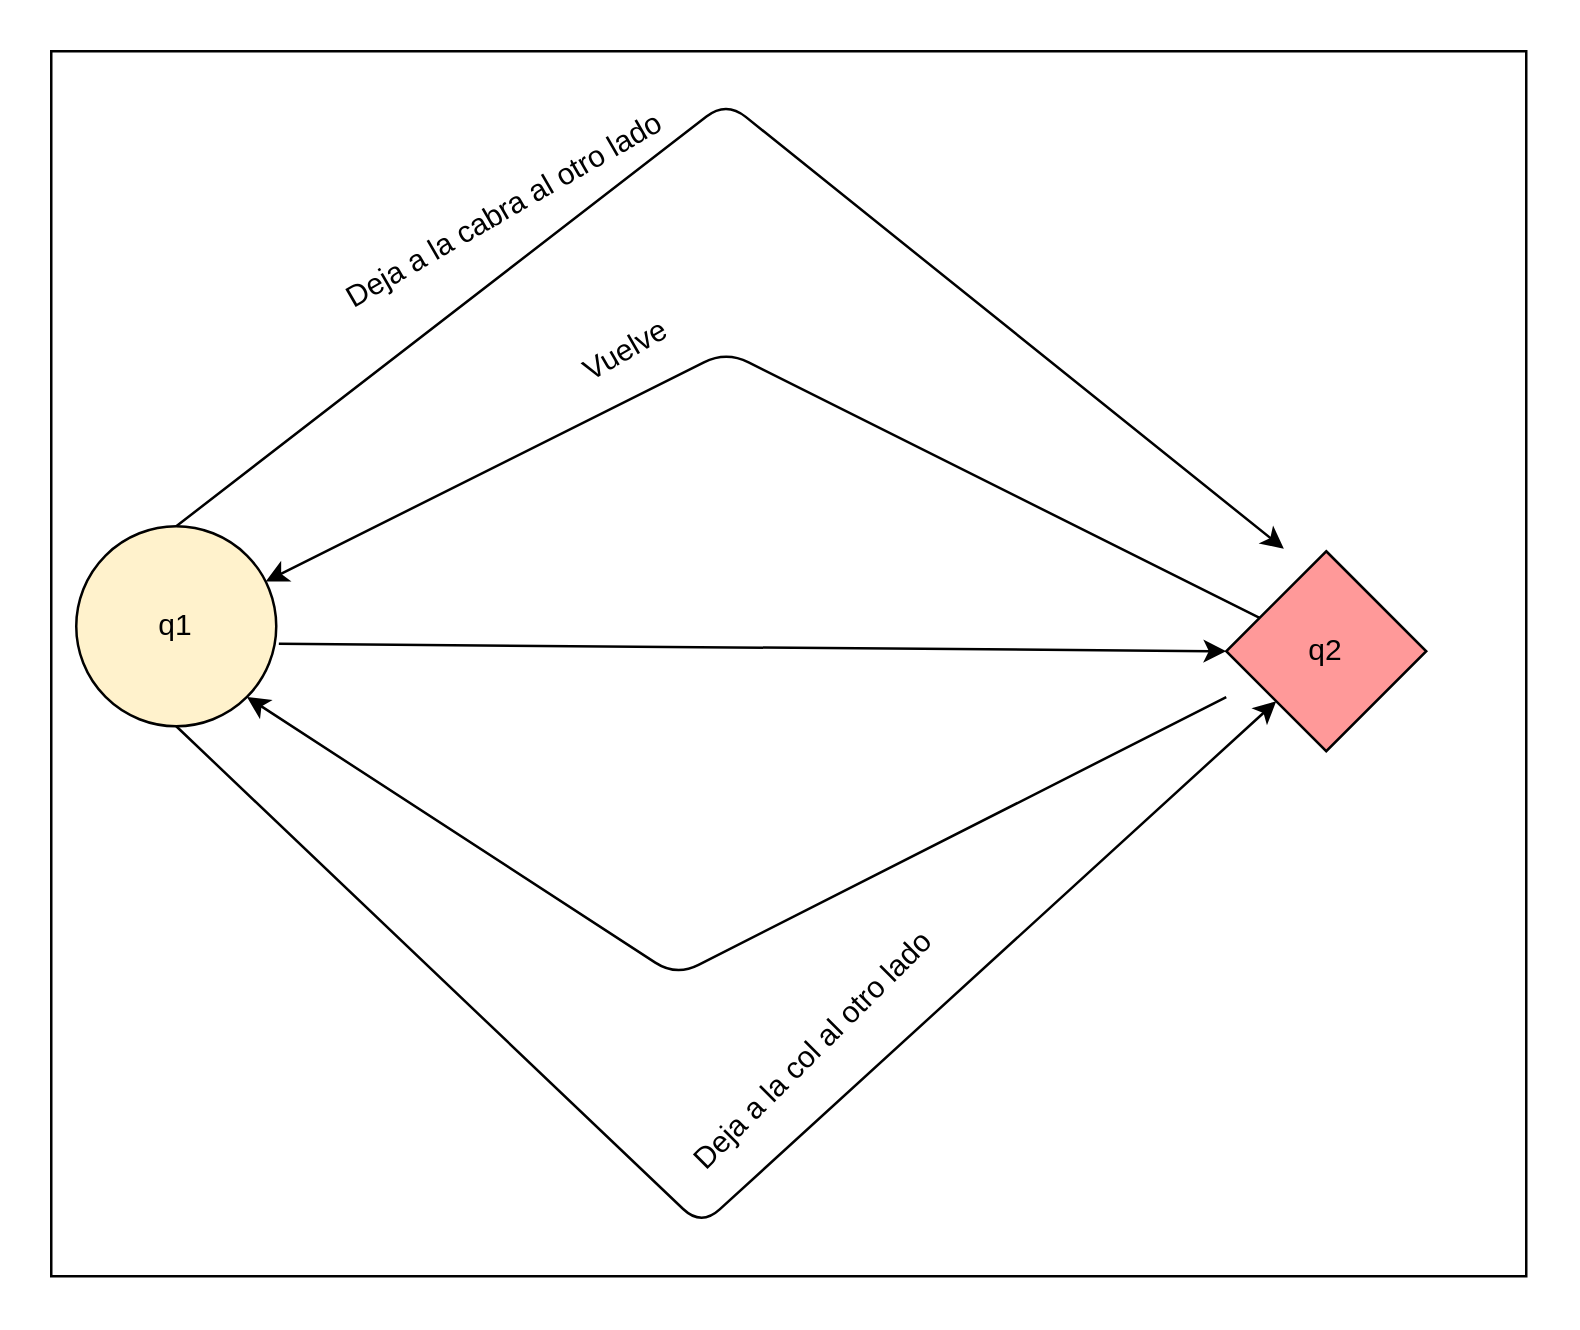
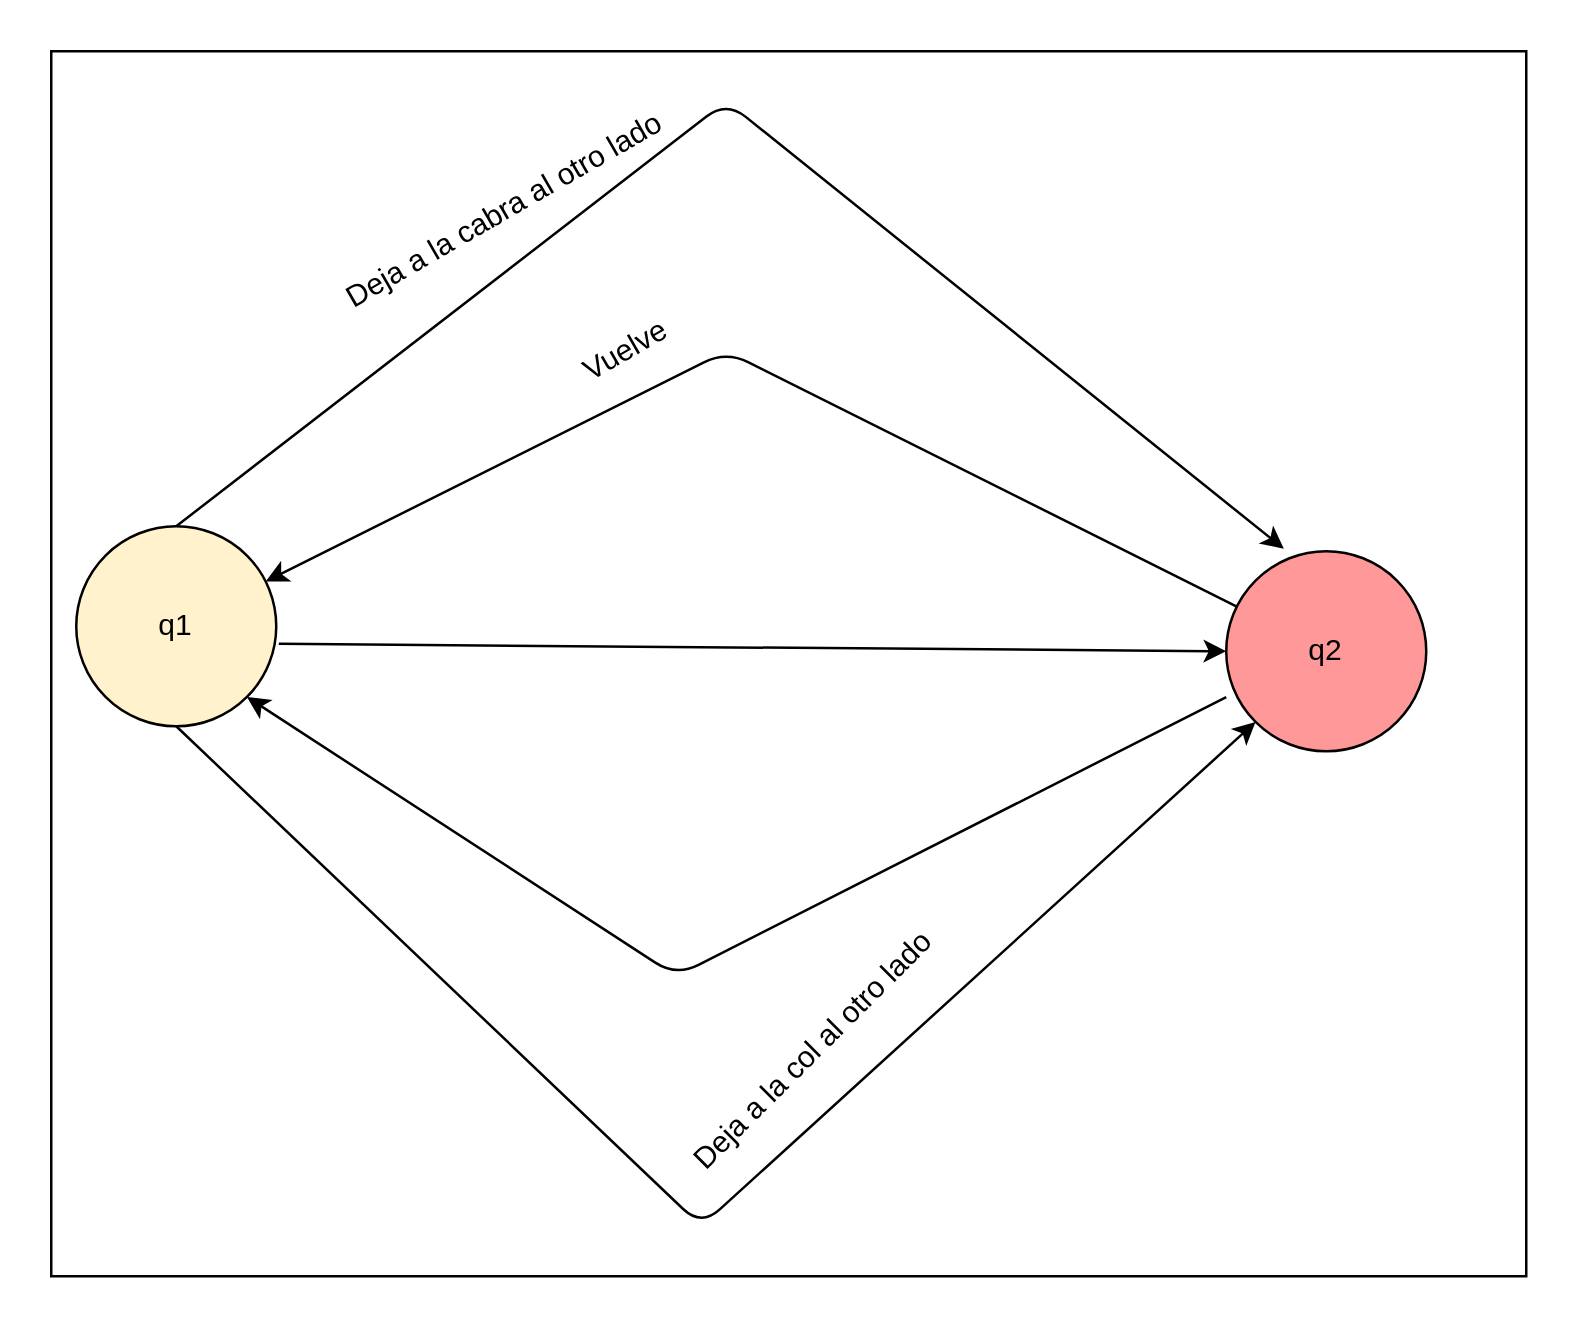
(1326, 651) -> (1326, 651)
